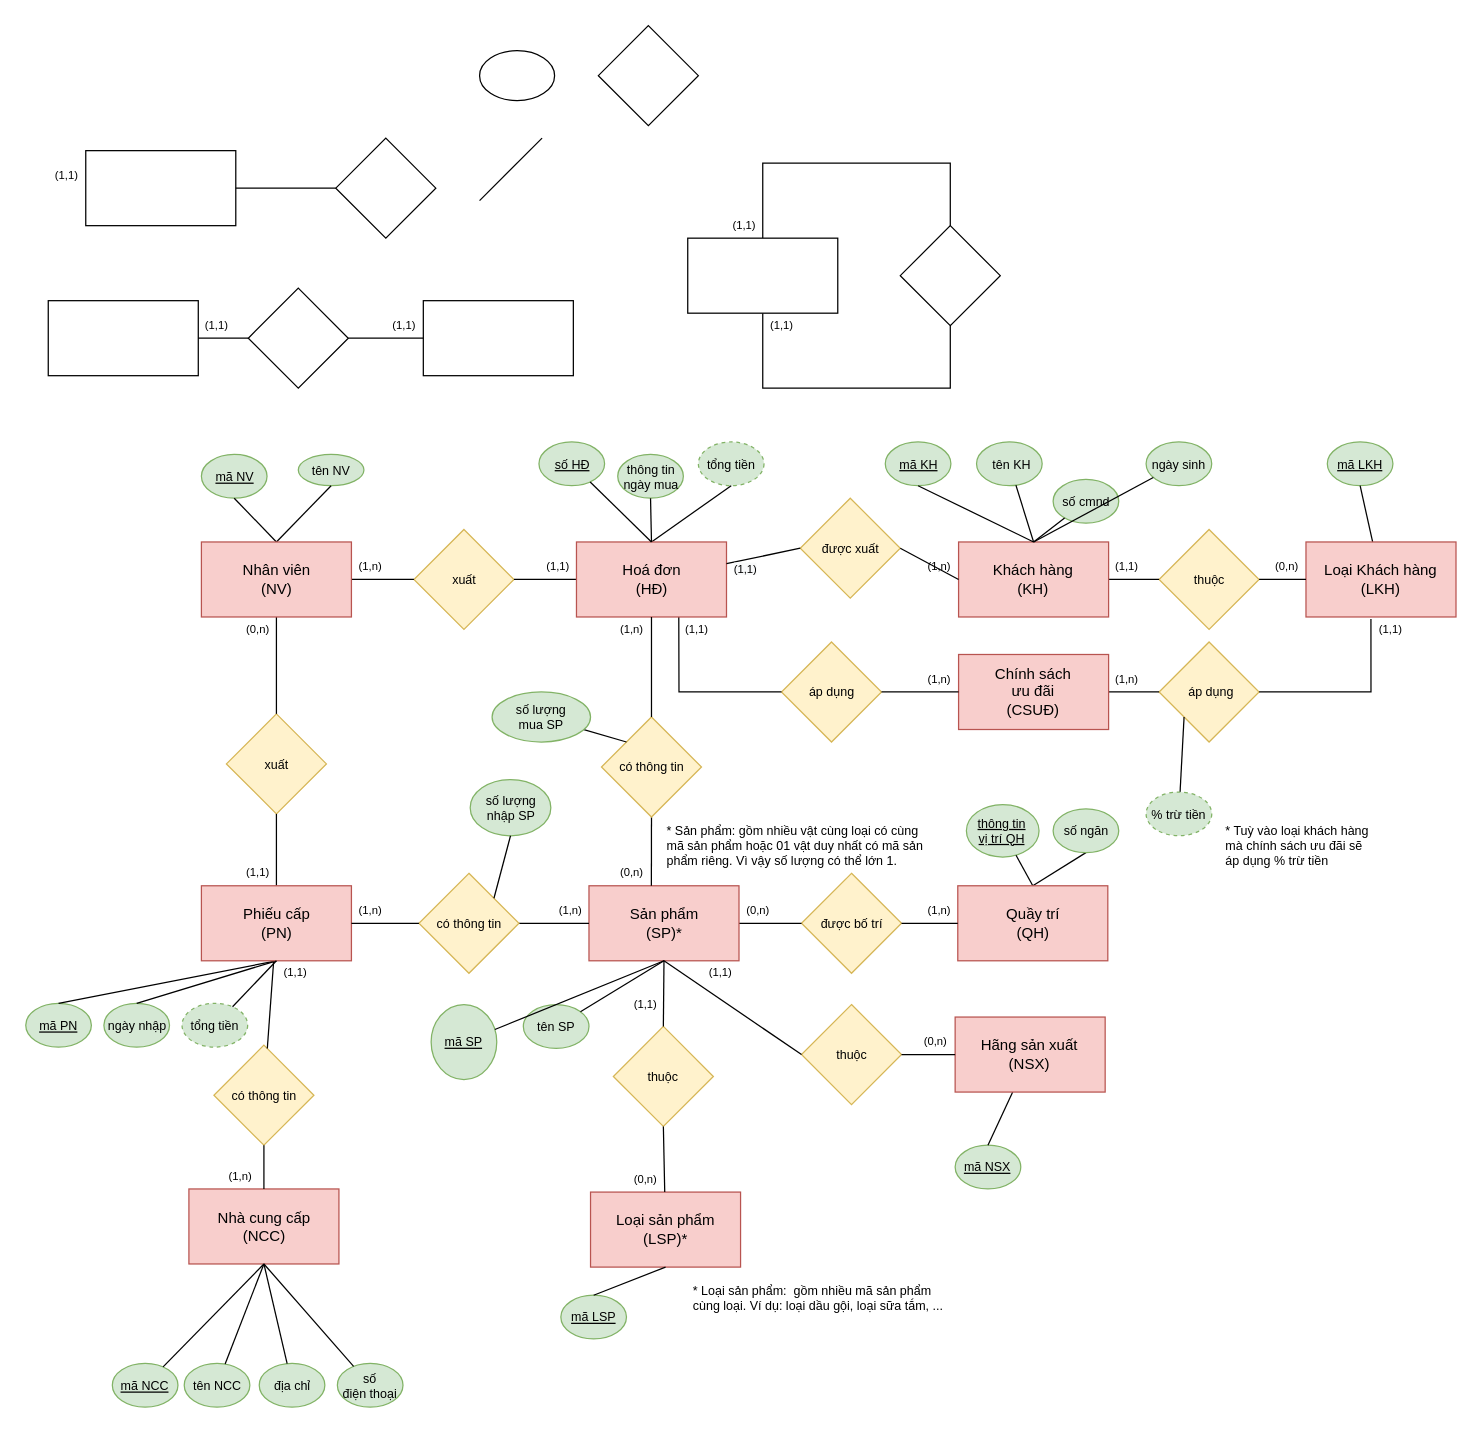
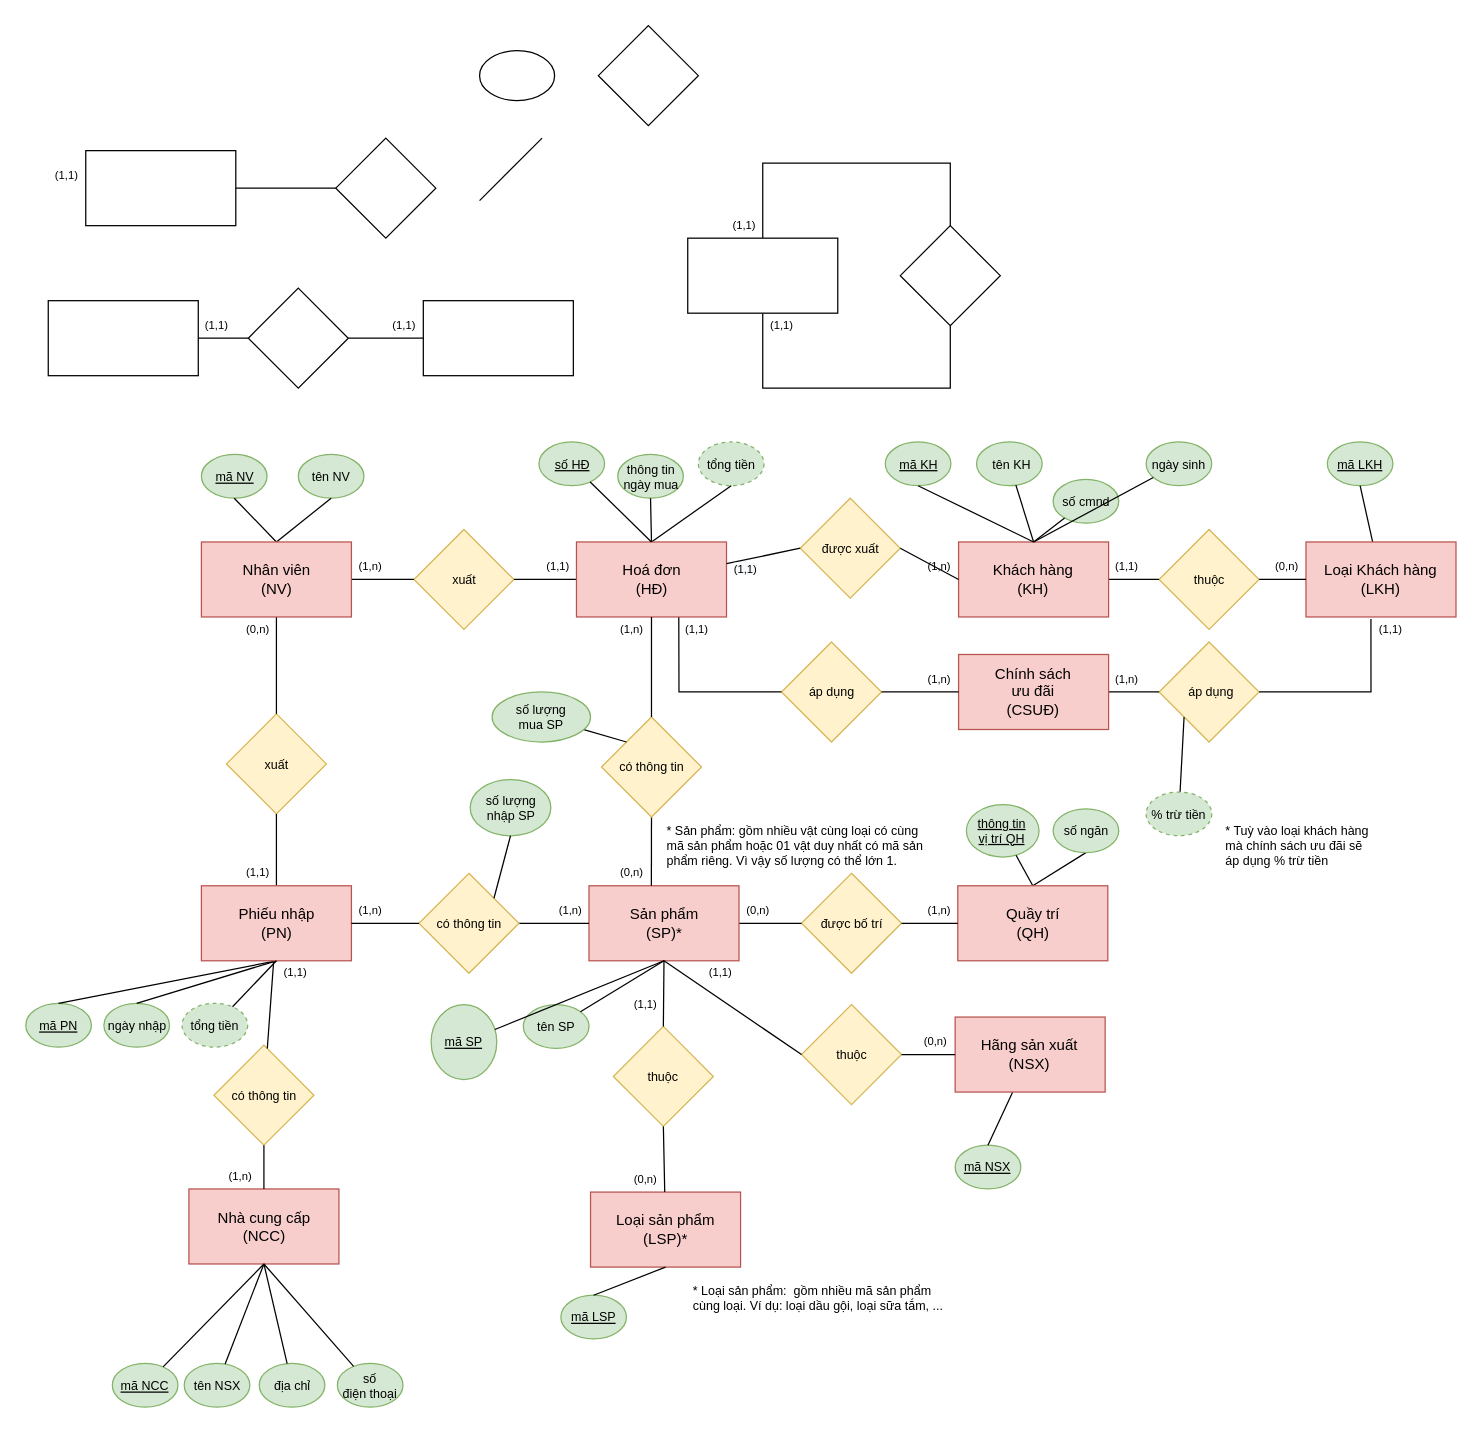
(331, 470) -> (331, 476)
(277, 923) -> (277, 923)
(218, 1386) -> (218, 1386)
